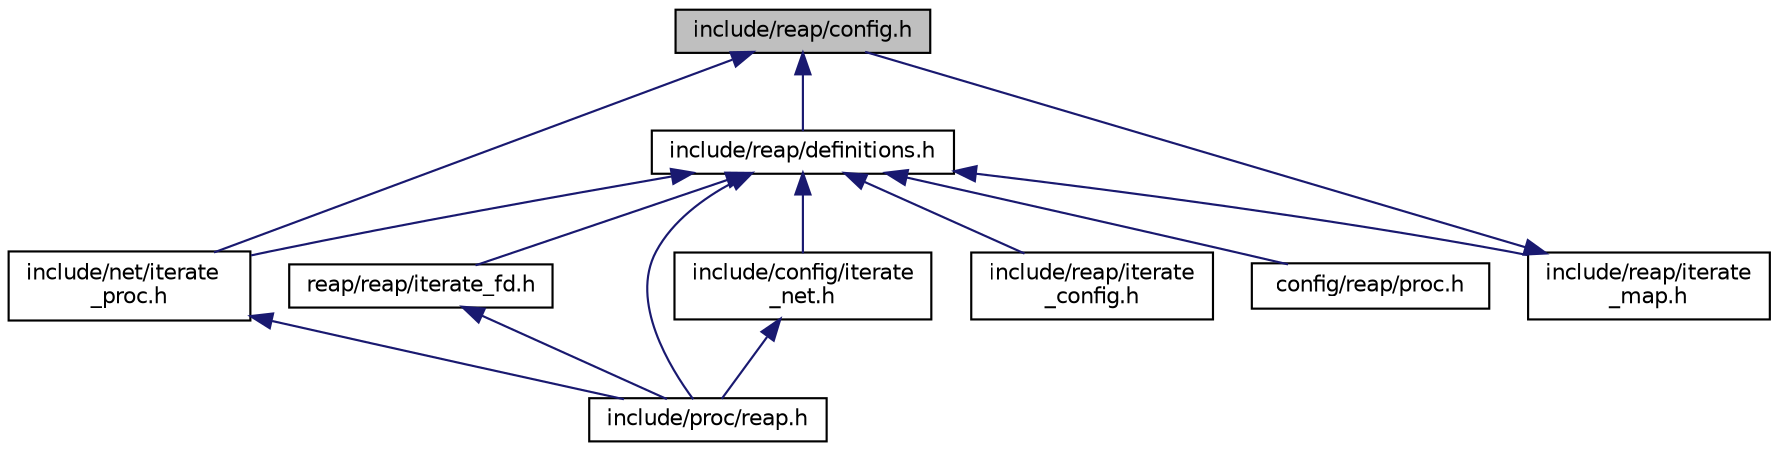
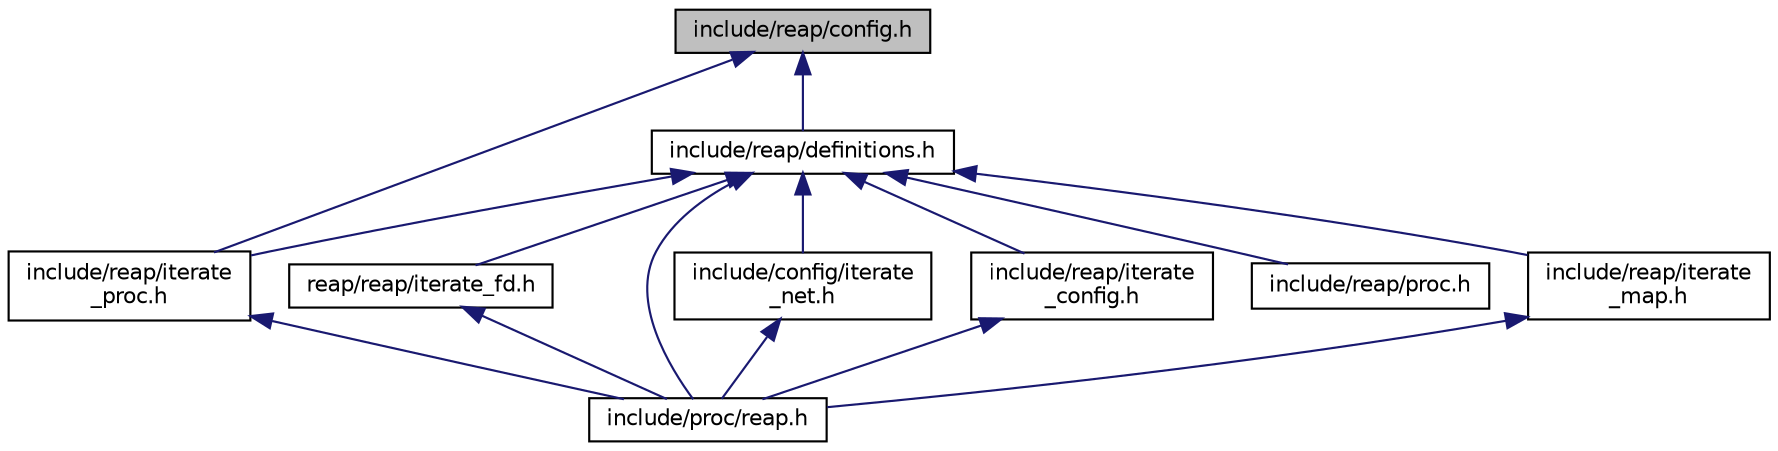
(1195, 150) -> (1167, 370)
(130, 286) -> (130, 286)
(1371, 286) -> (1371, 286)
none -> (872, 362)
